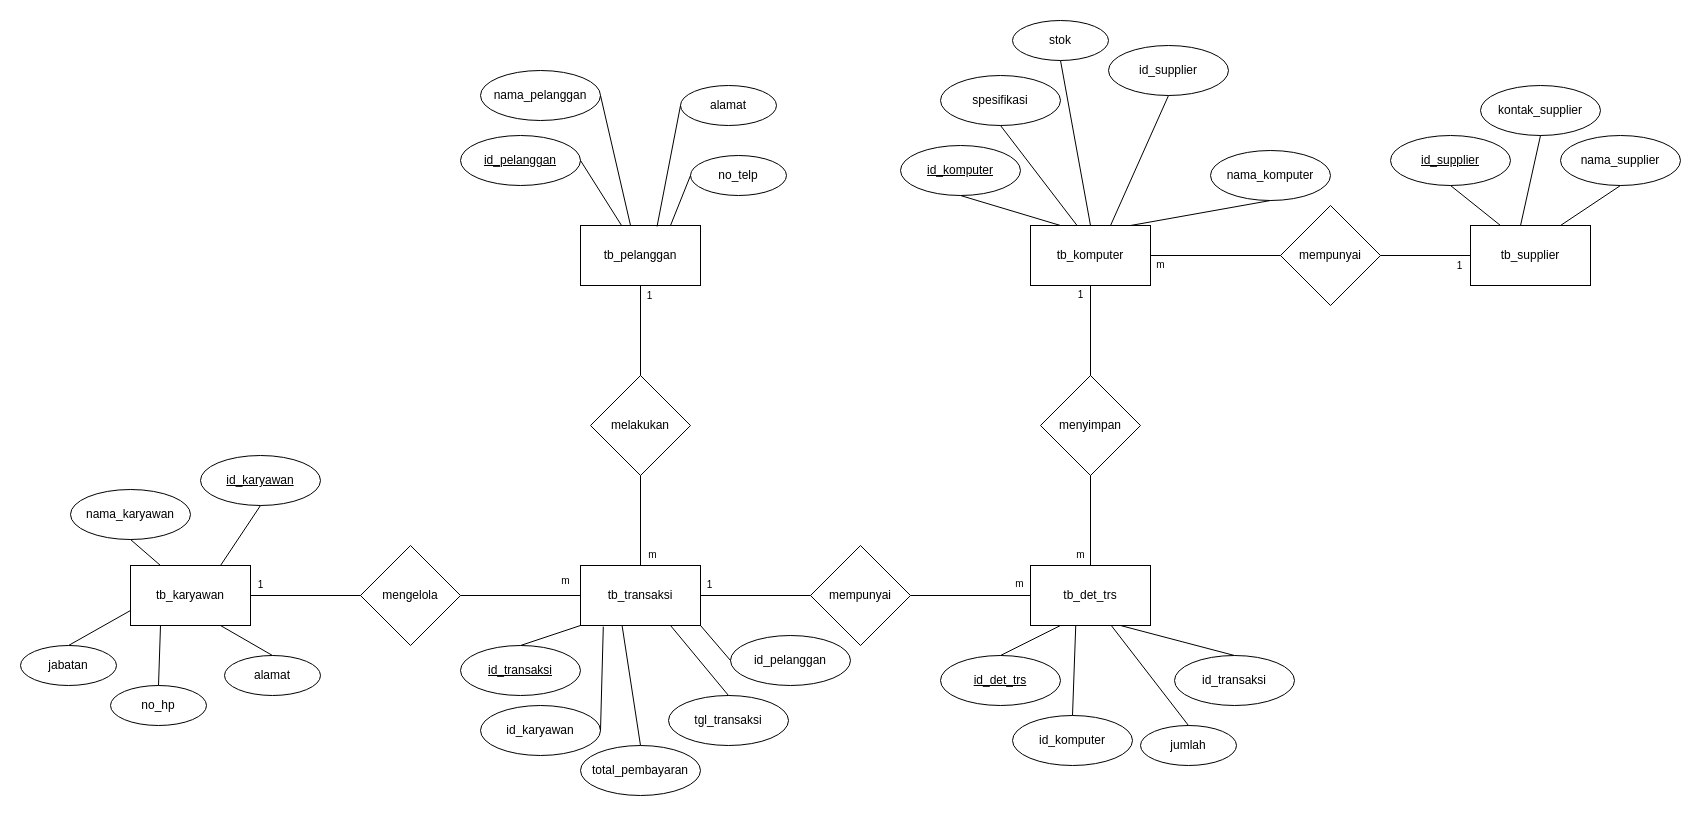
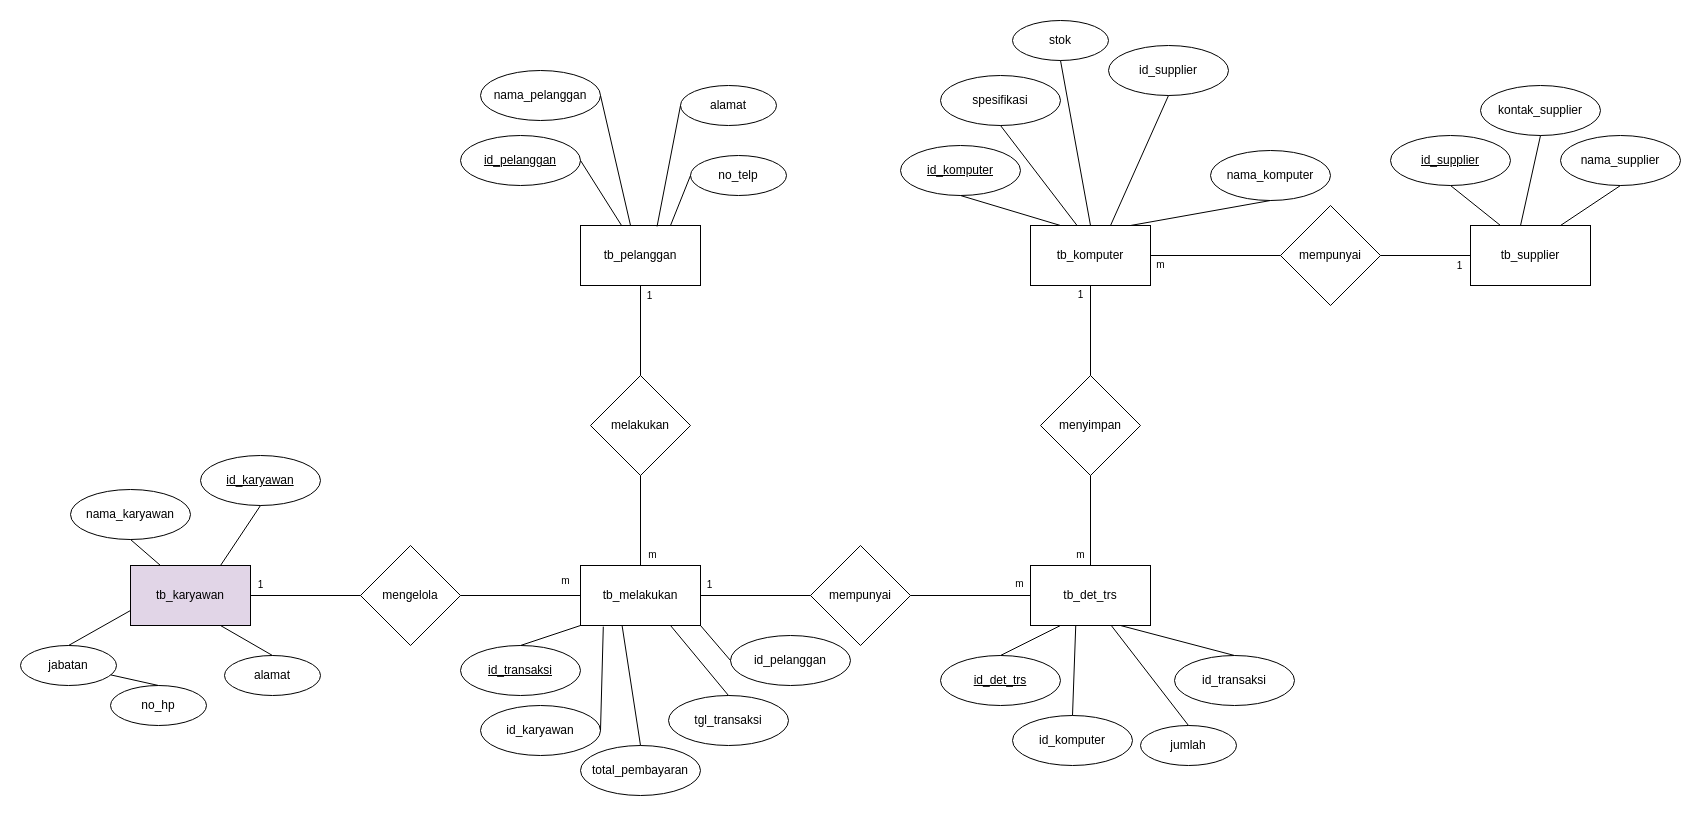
(191, 596) -> (191, 596)
(641, 596) -> (641, 596)
(160, 656) -> (135, 680)
